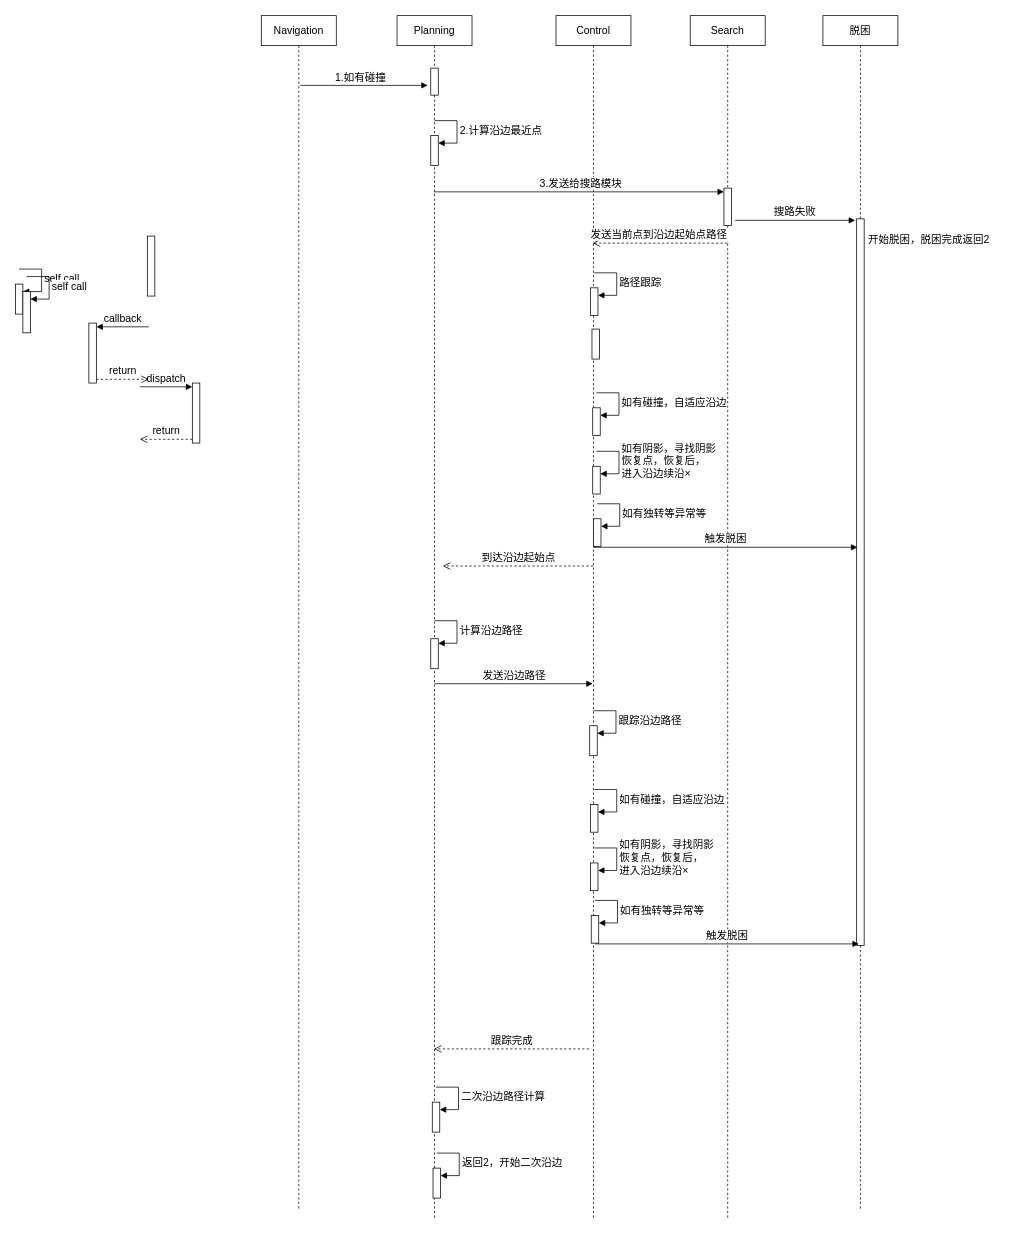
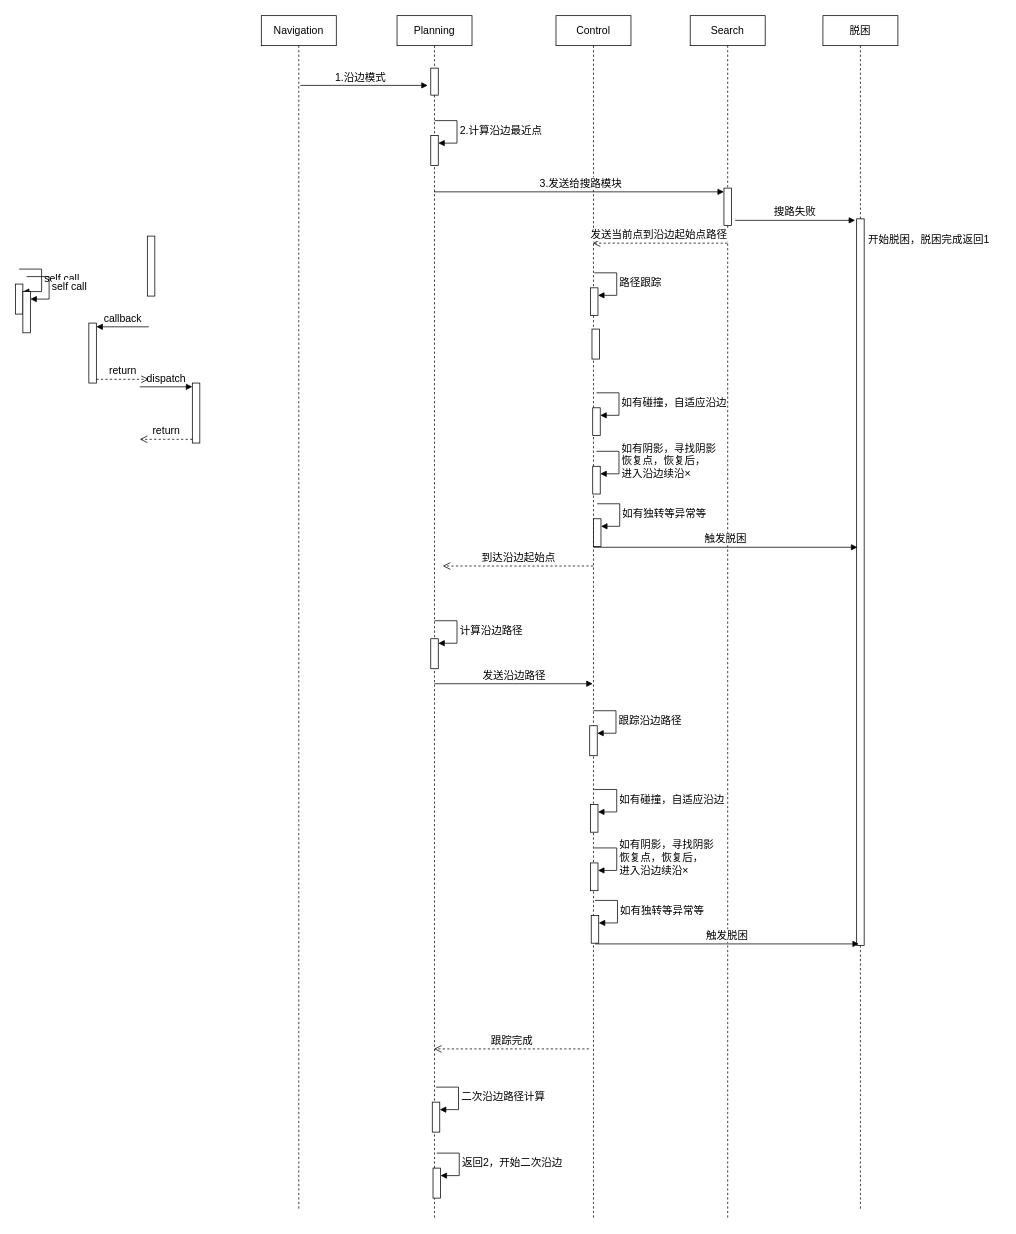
(361, 77) -> (361, 77)
(929, 240) -> (929, 240)
